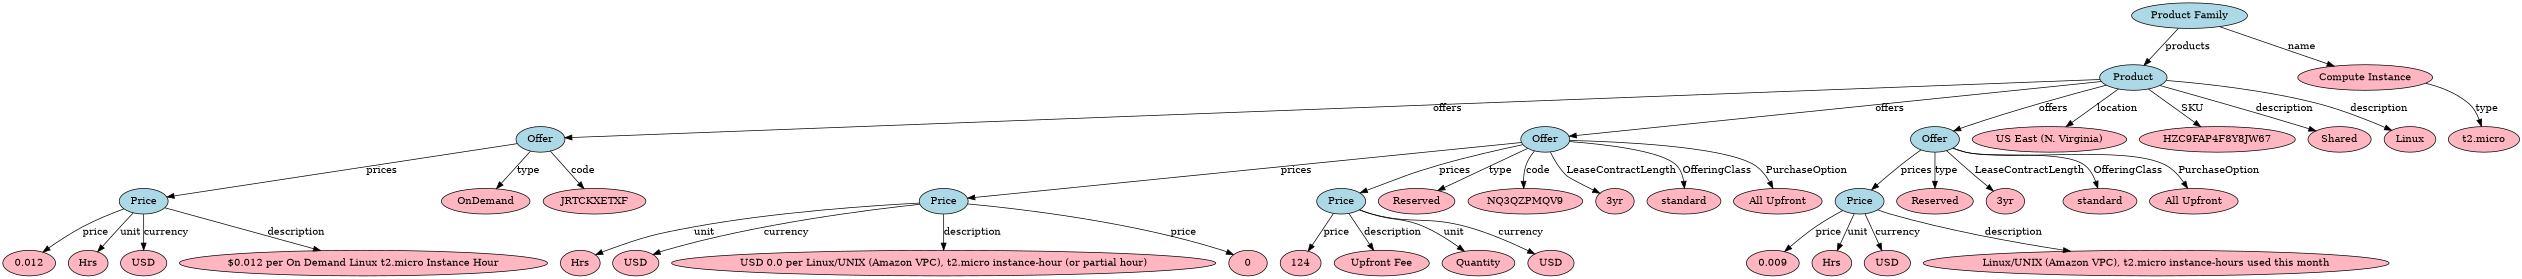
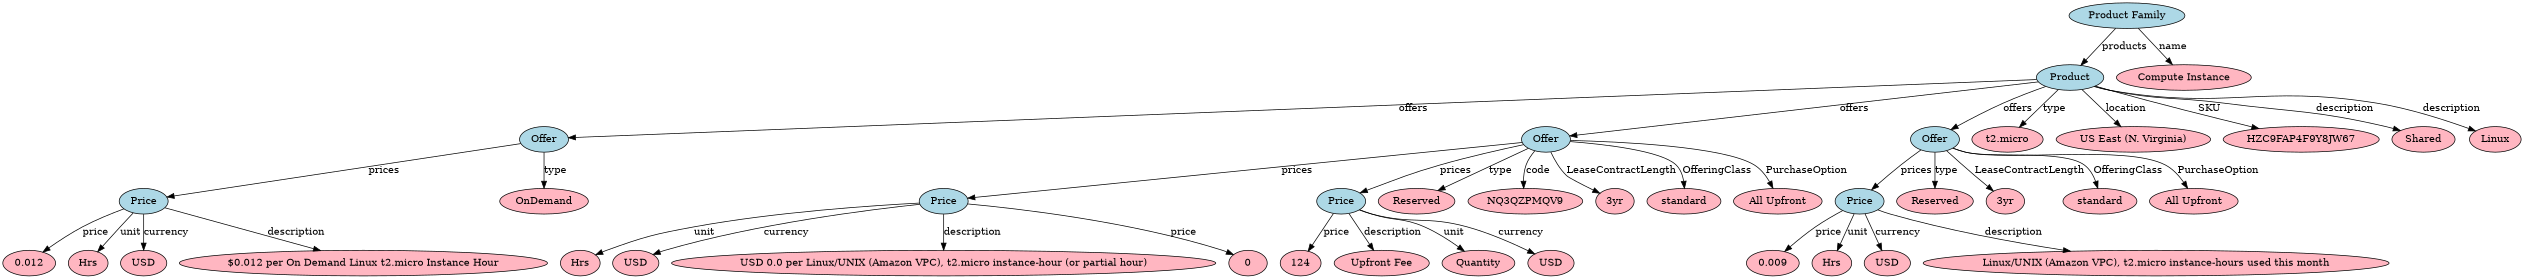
(2457, 95) -> (2042, 106)
(2217, 139) -> (2301, 139)
(595, 201) -> none
